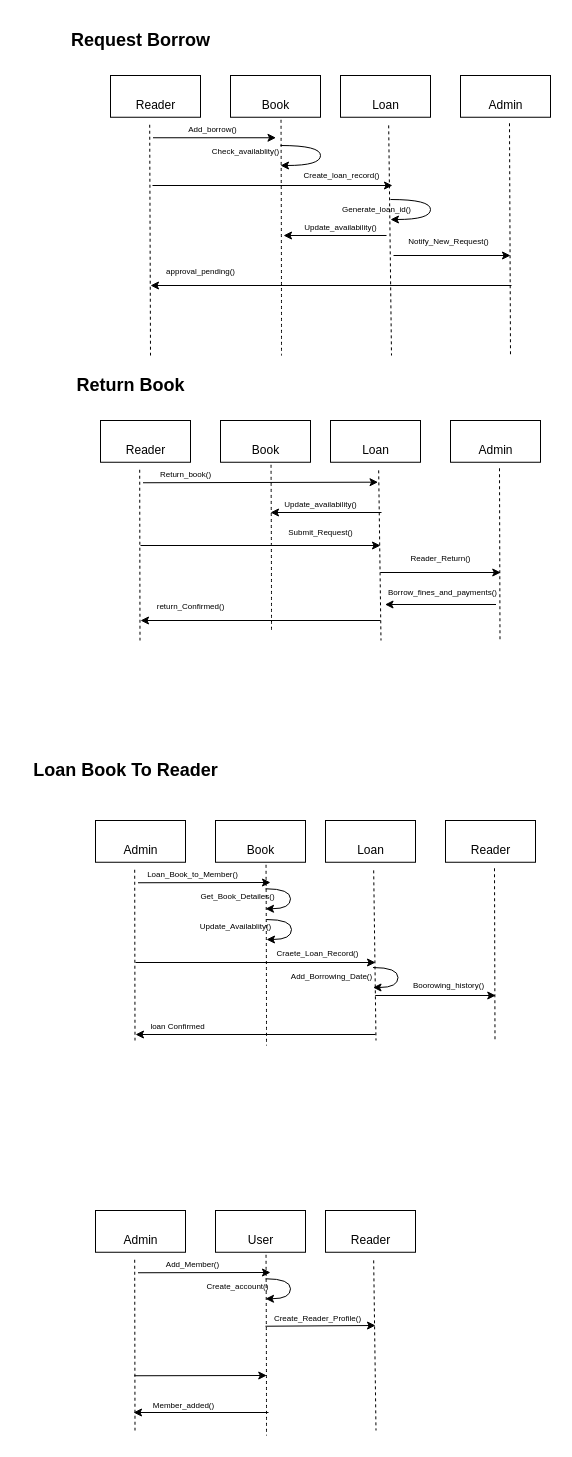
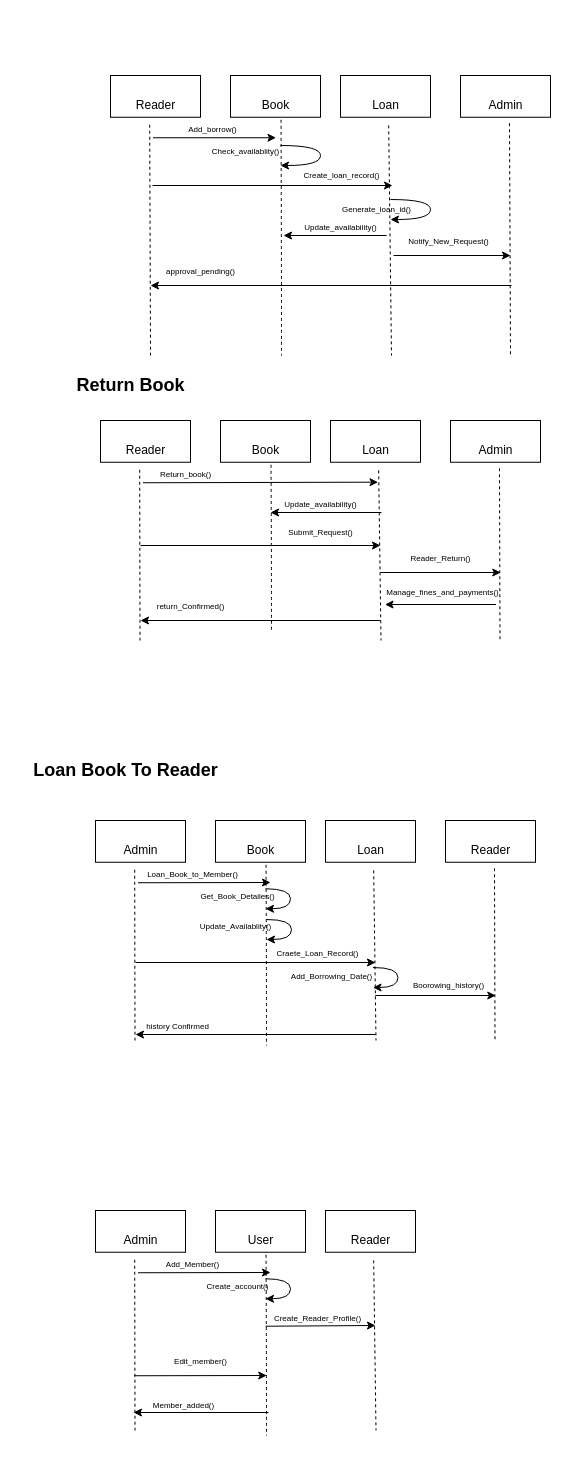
(141, 41) -> none
(443, 592) -> (443, 592)
(178, 1026) -> (178, 1026)
none -> (201, 1361)
